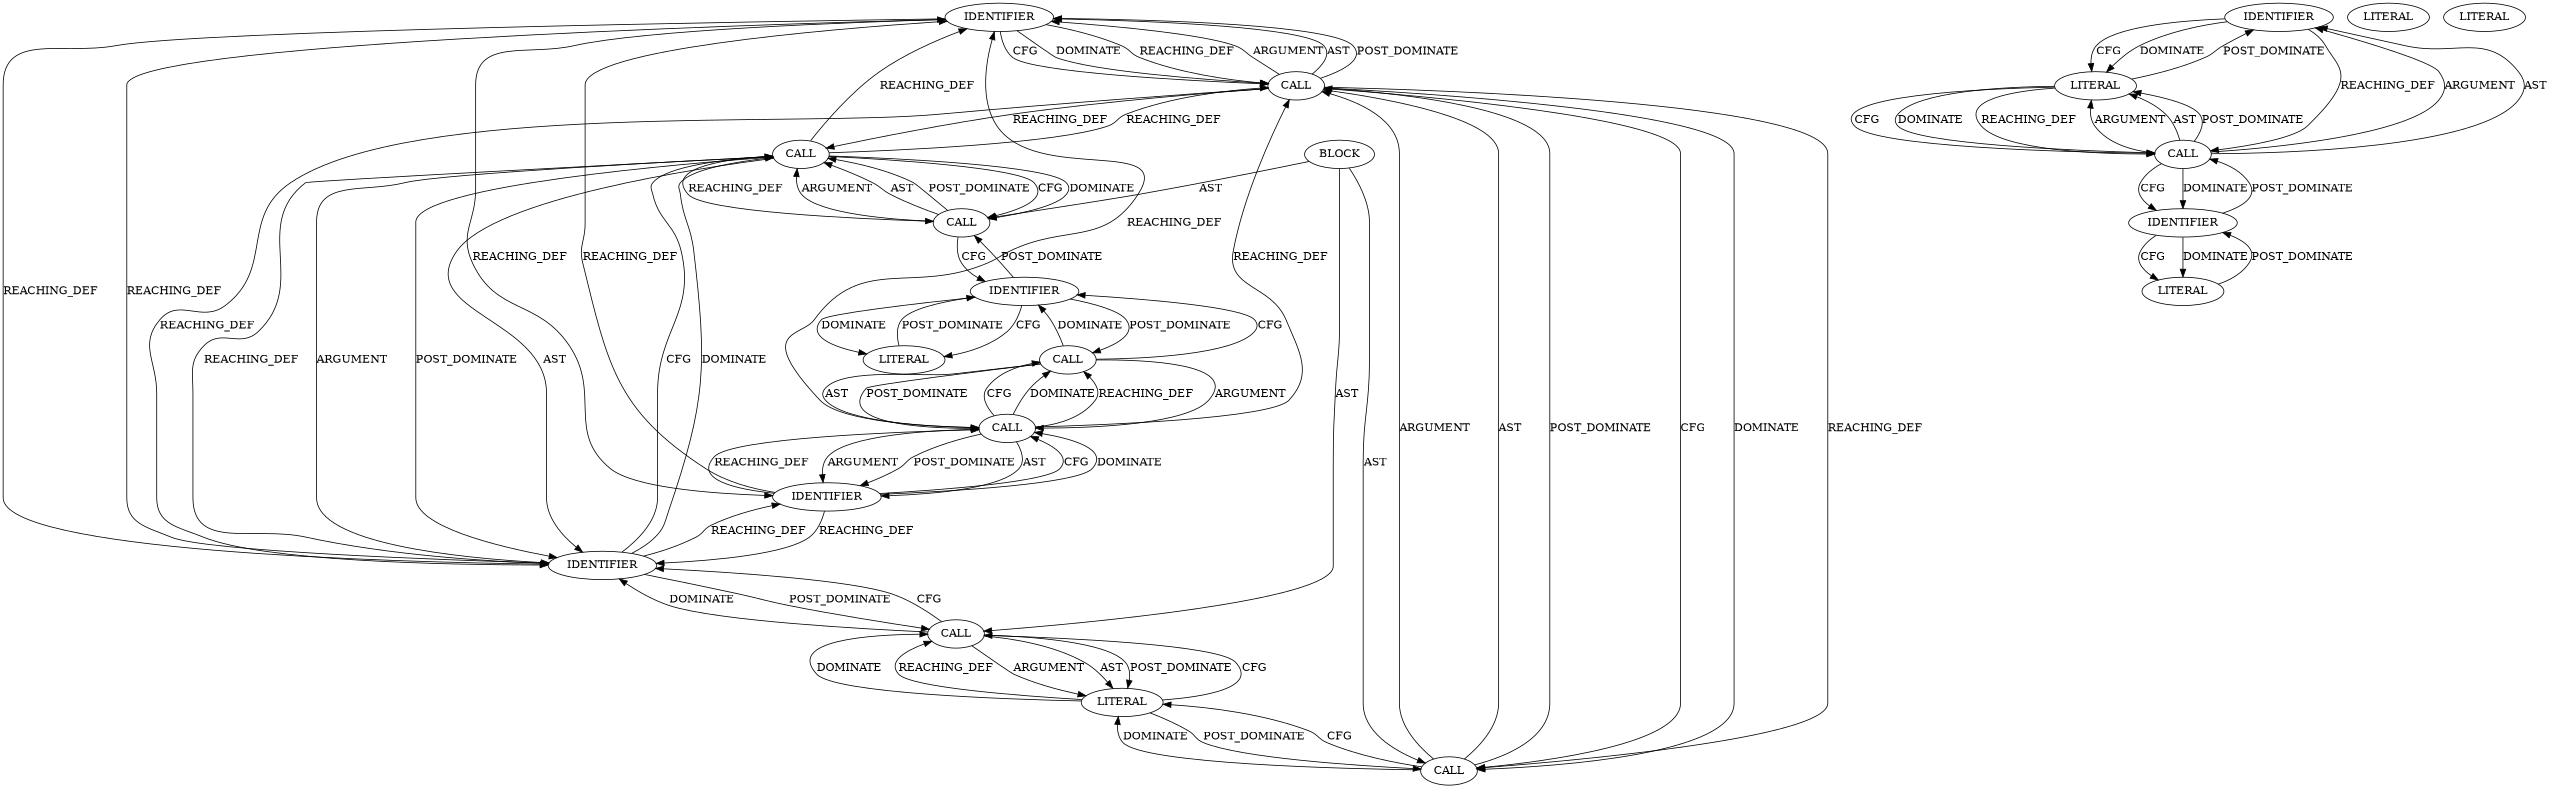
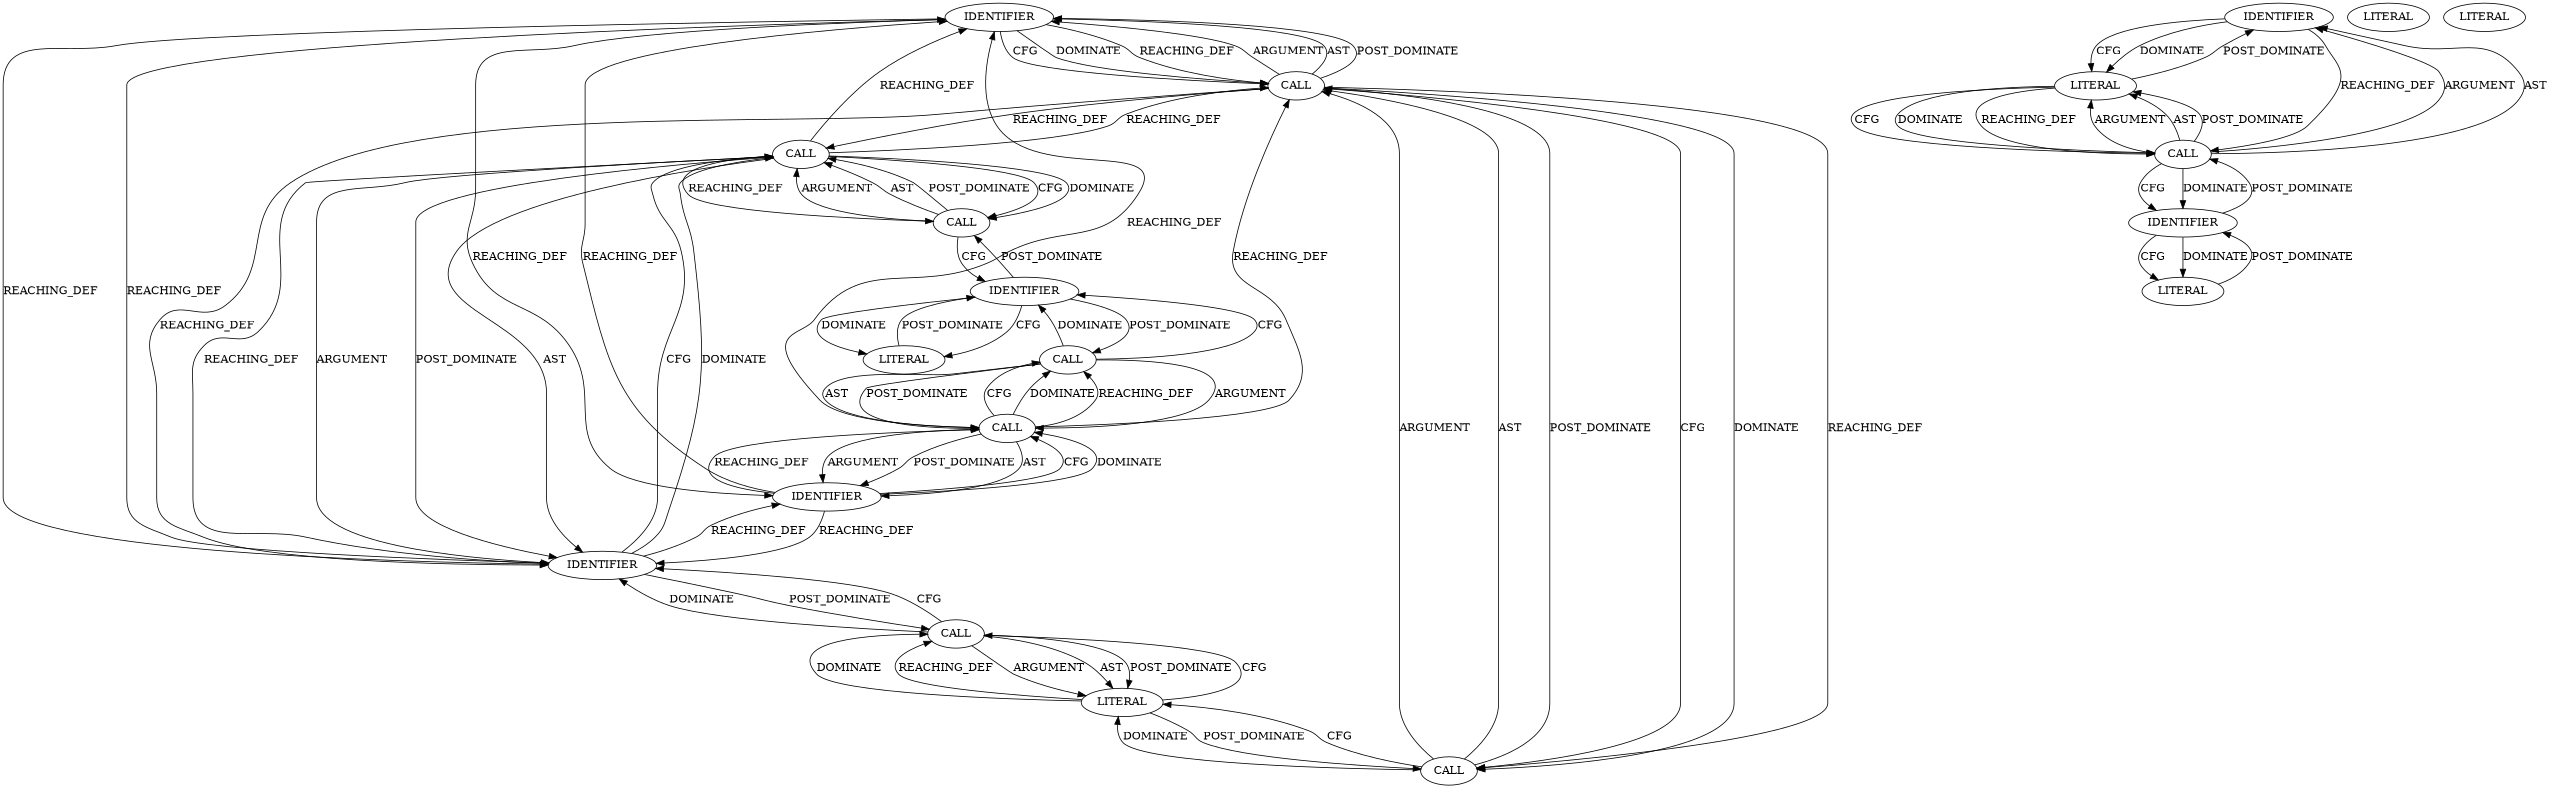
(1340, 154) -> none
